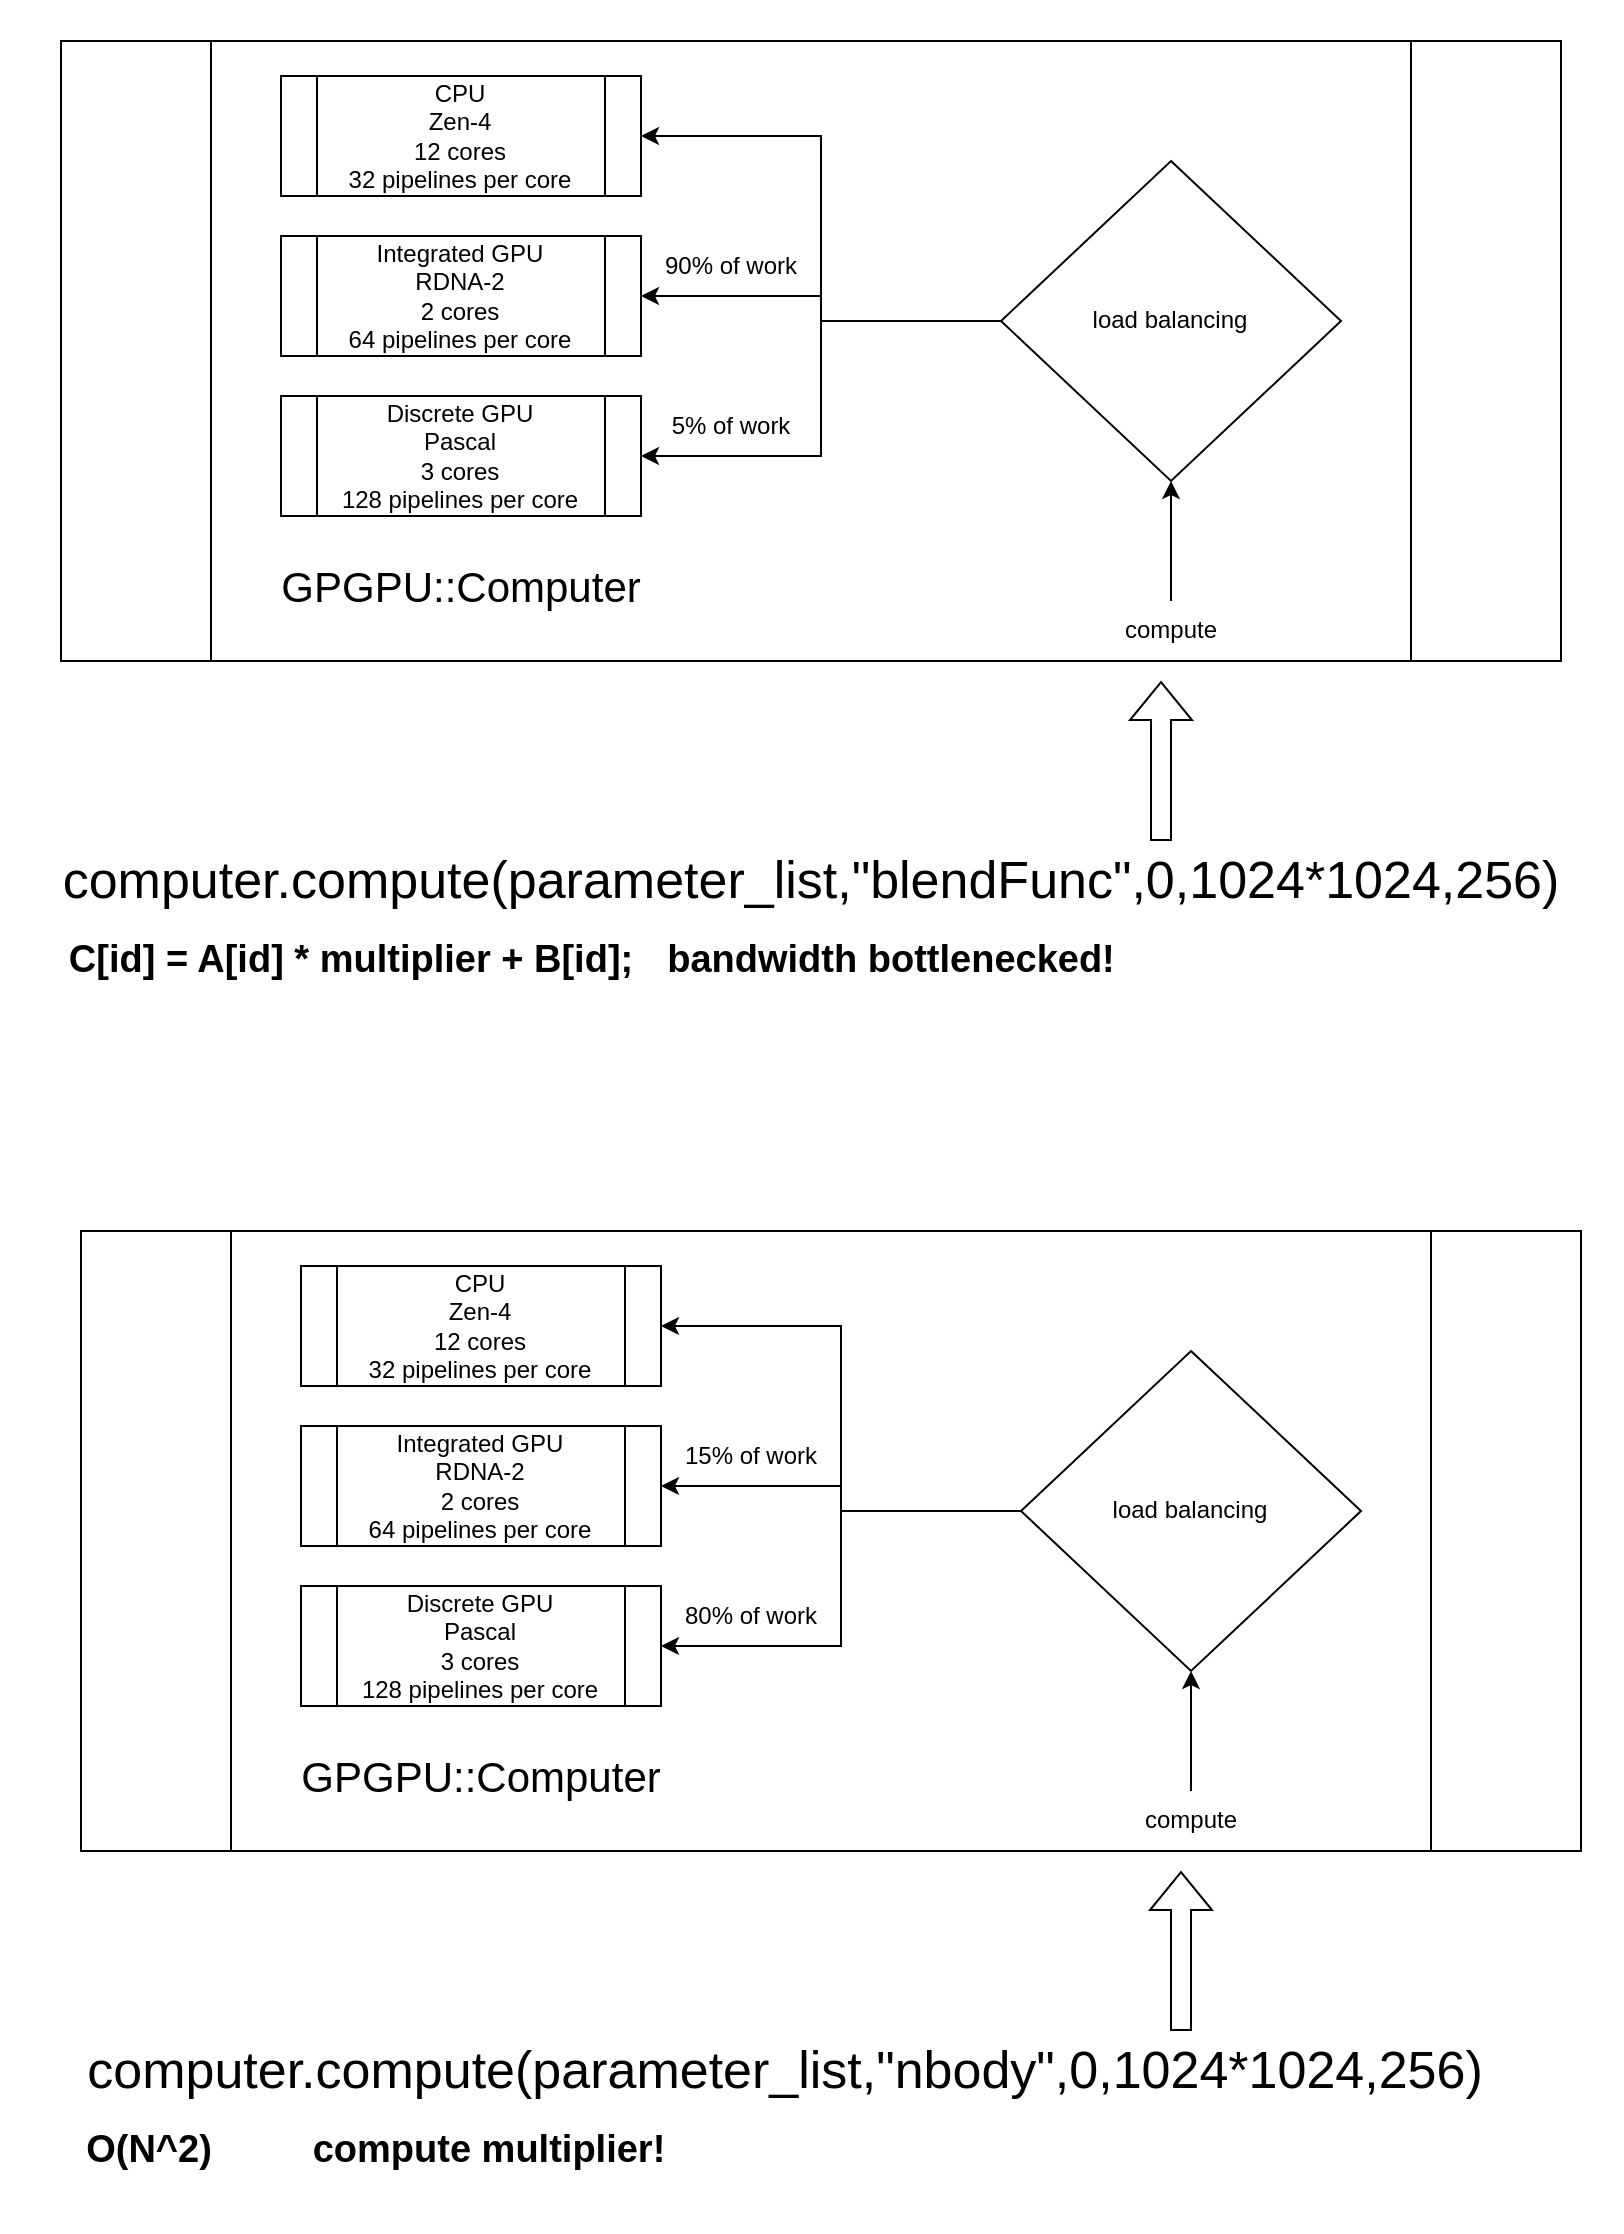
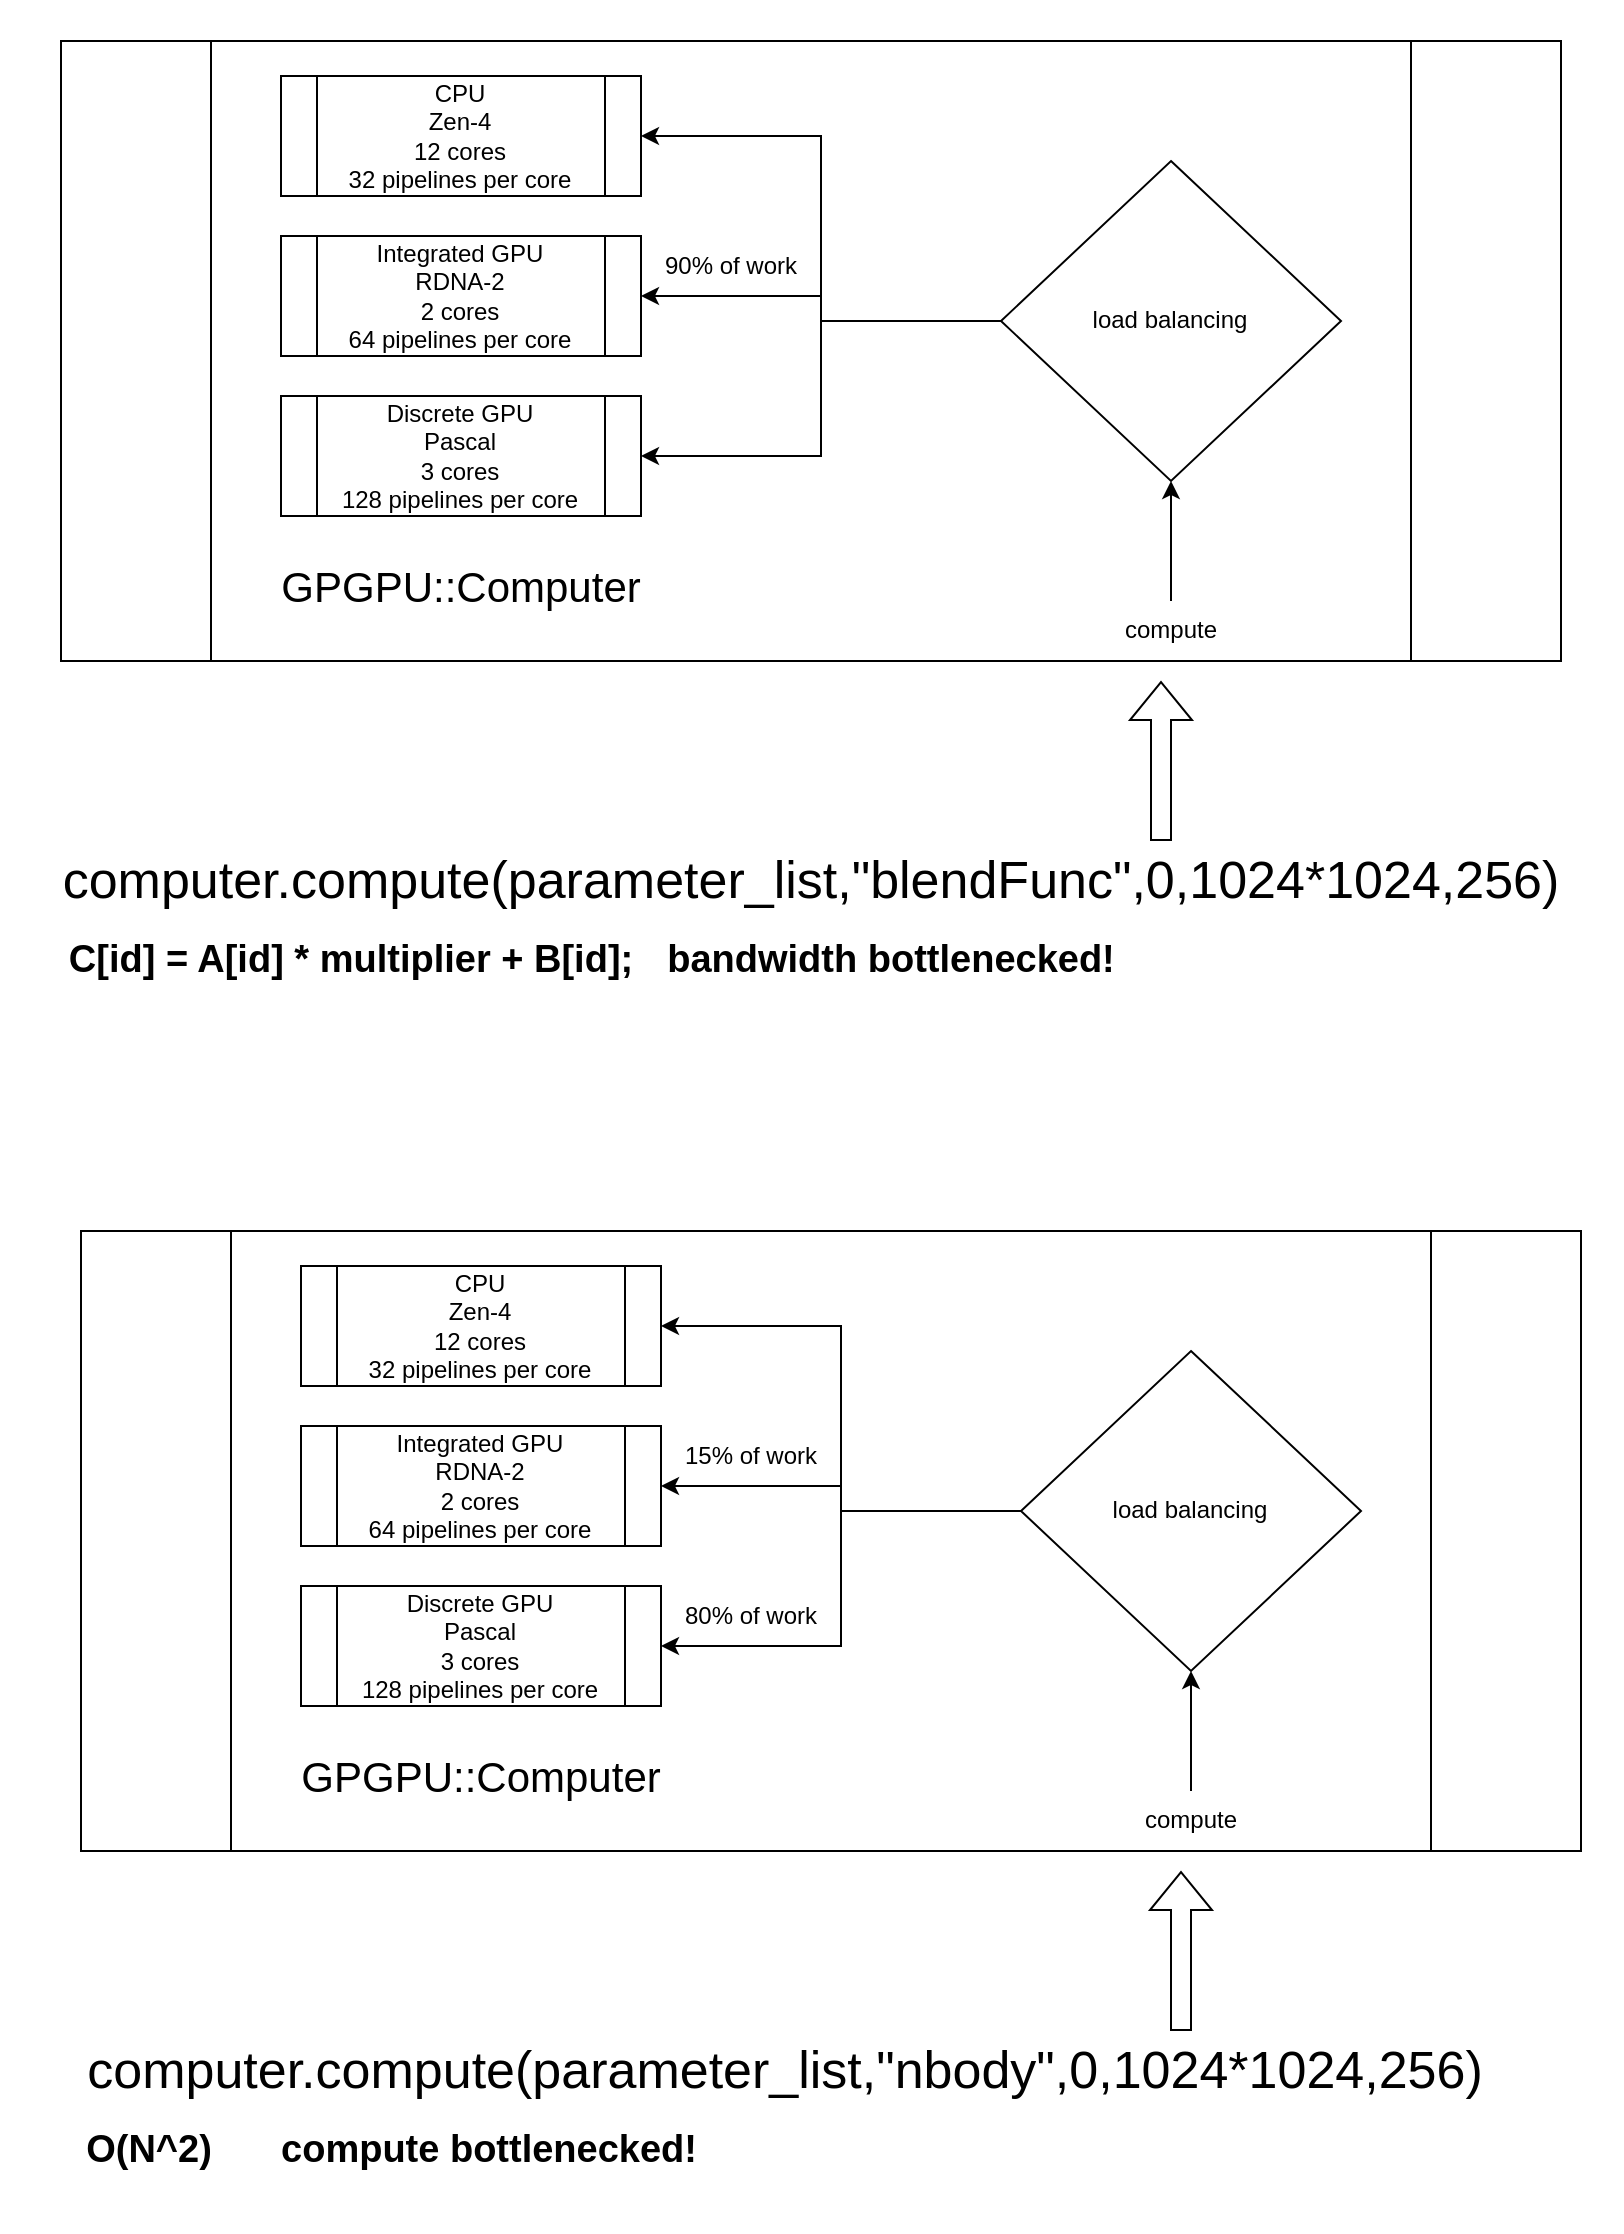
(731, 426) -> none
(490, 2151) -> (490, 2151)
